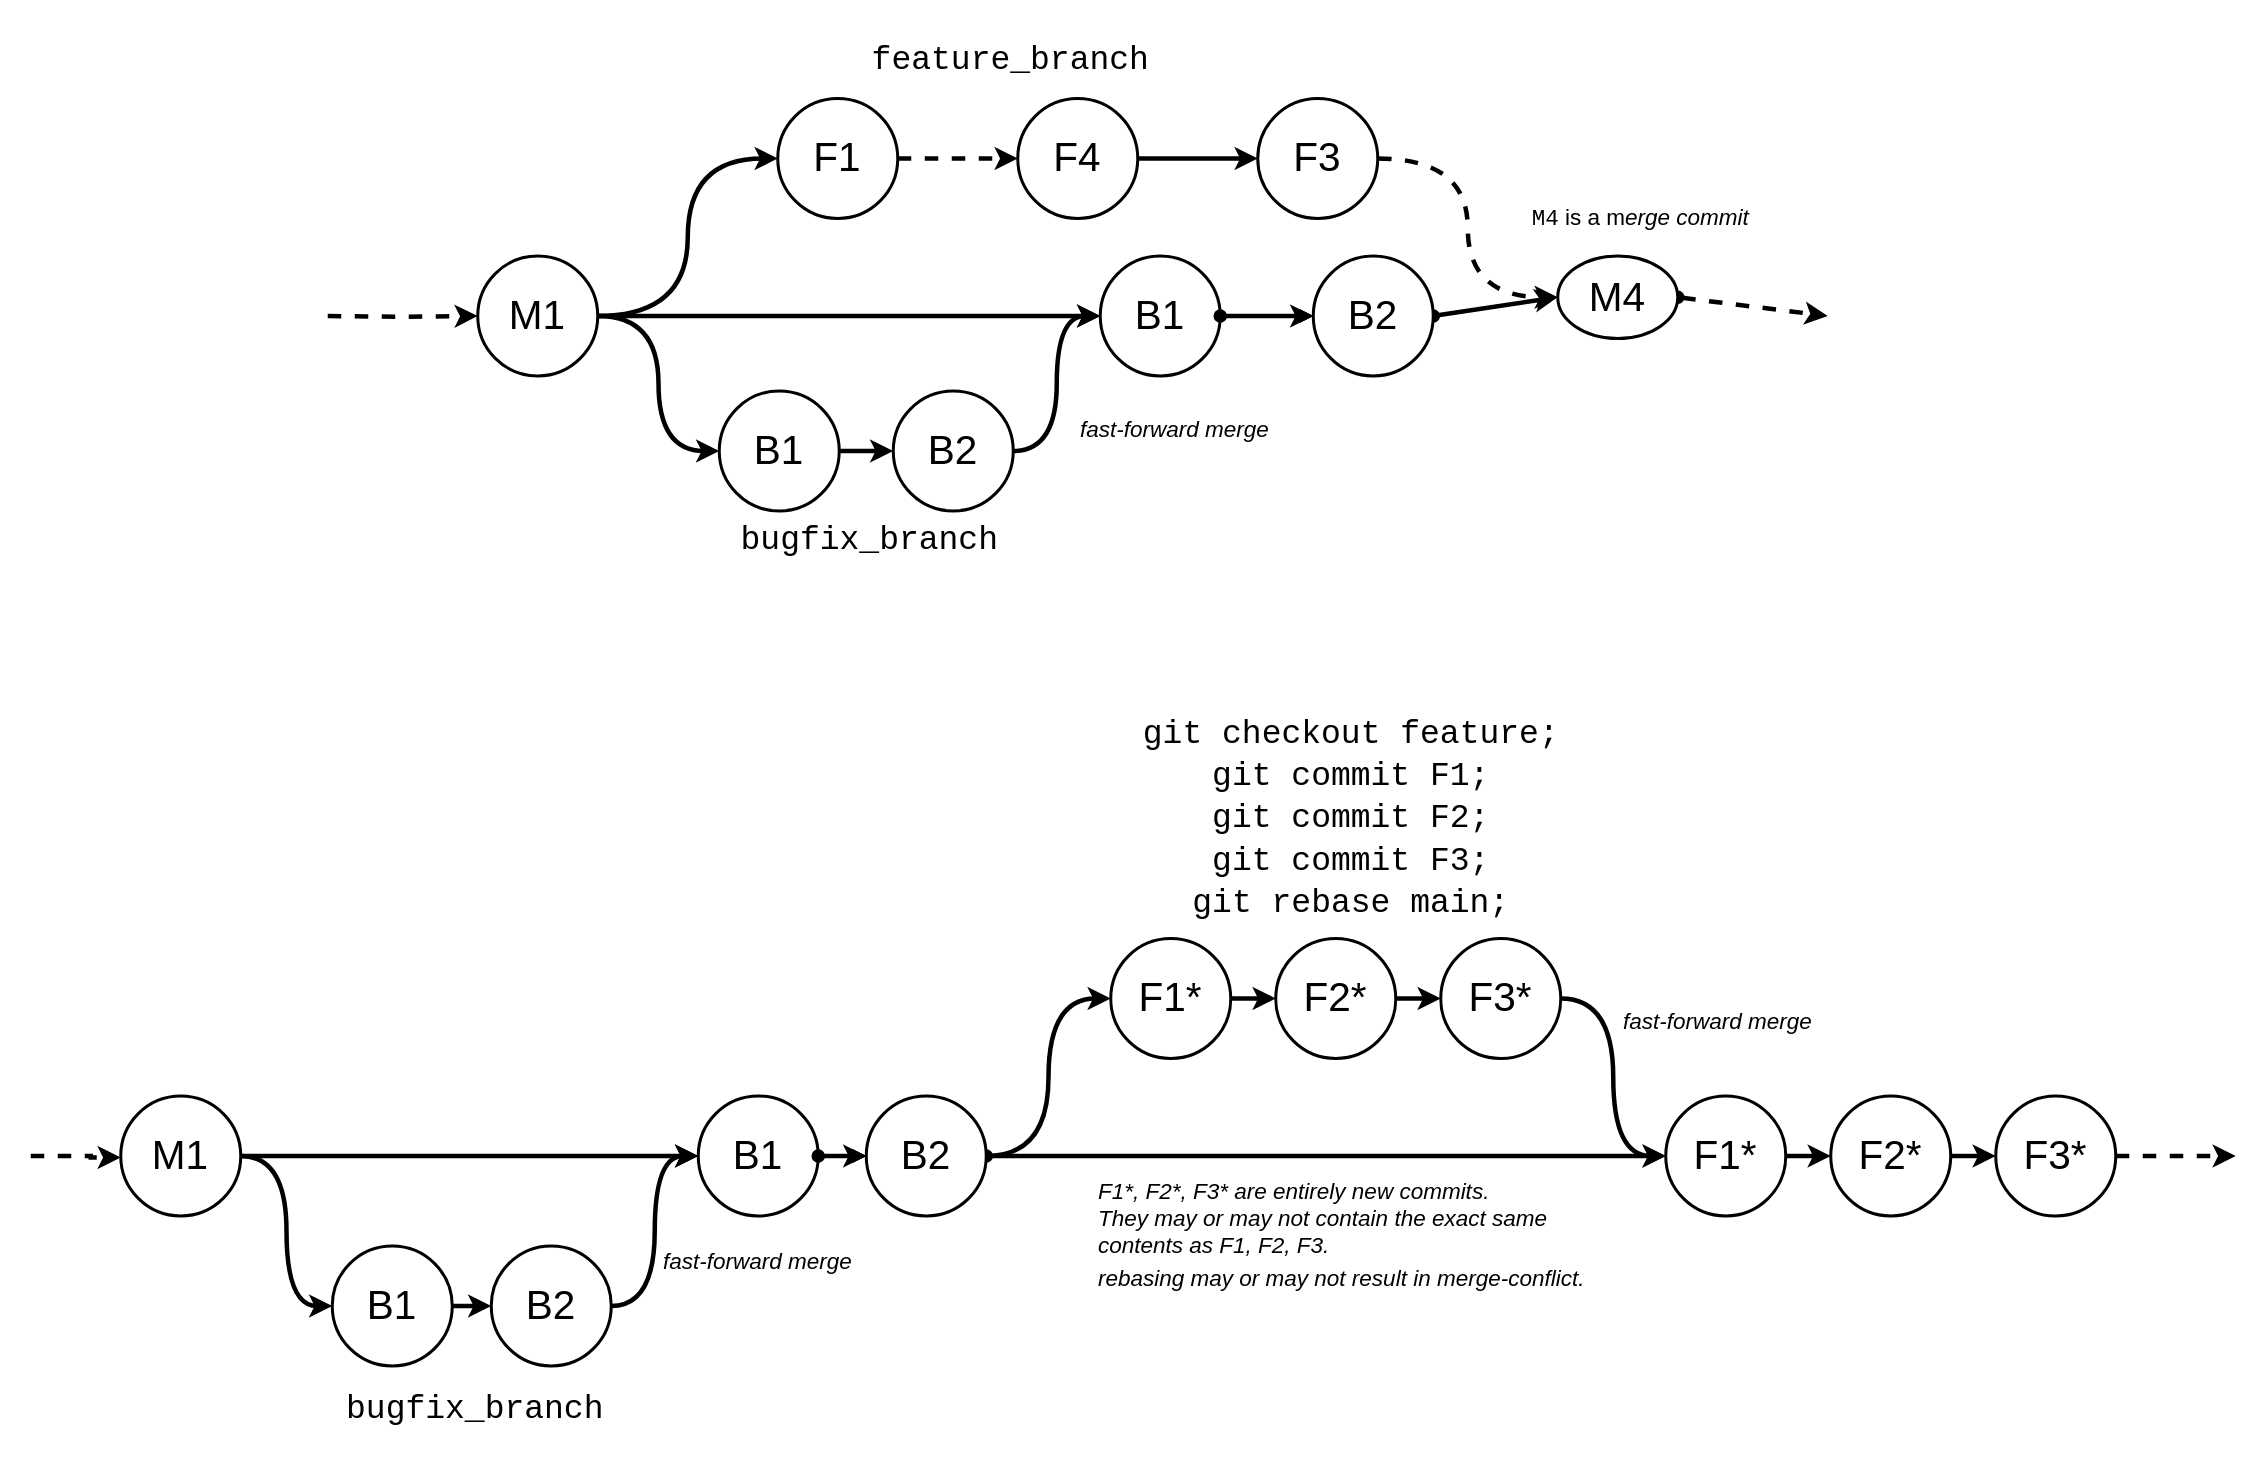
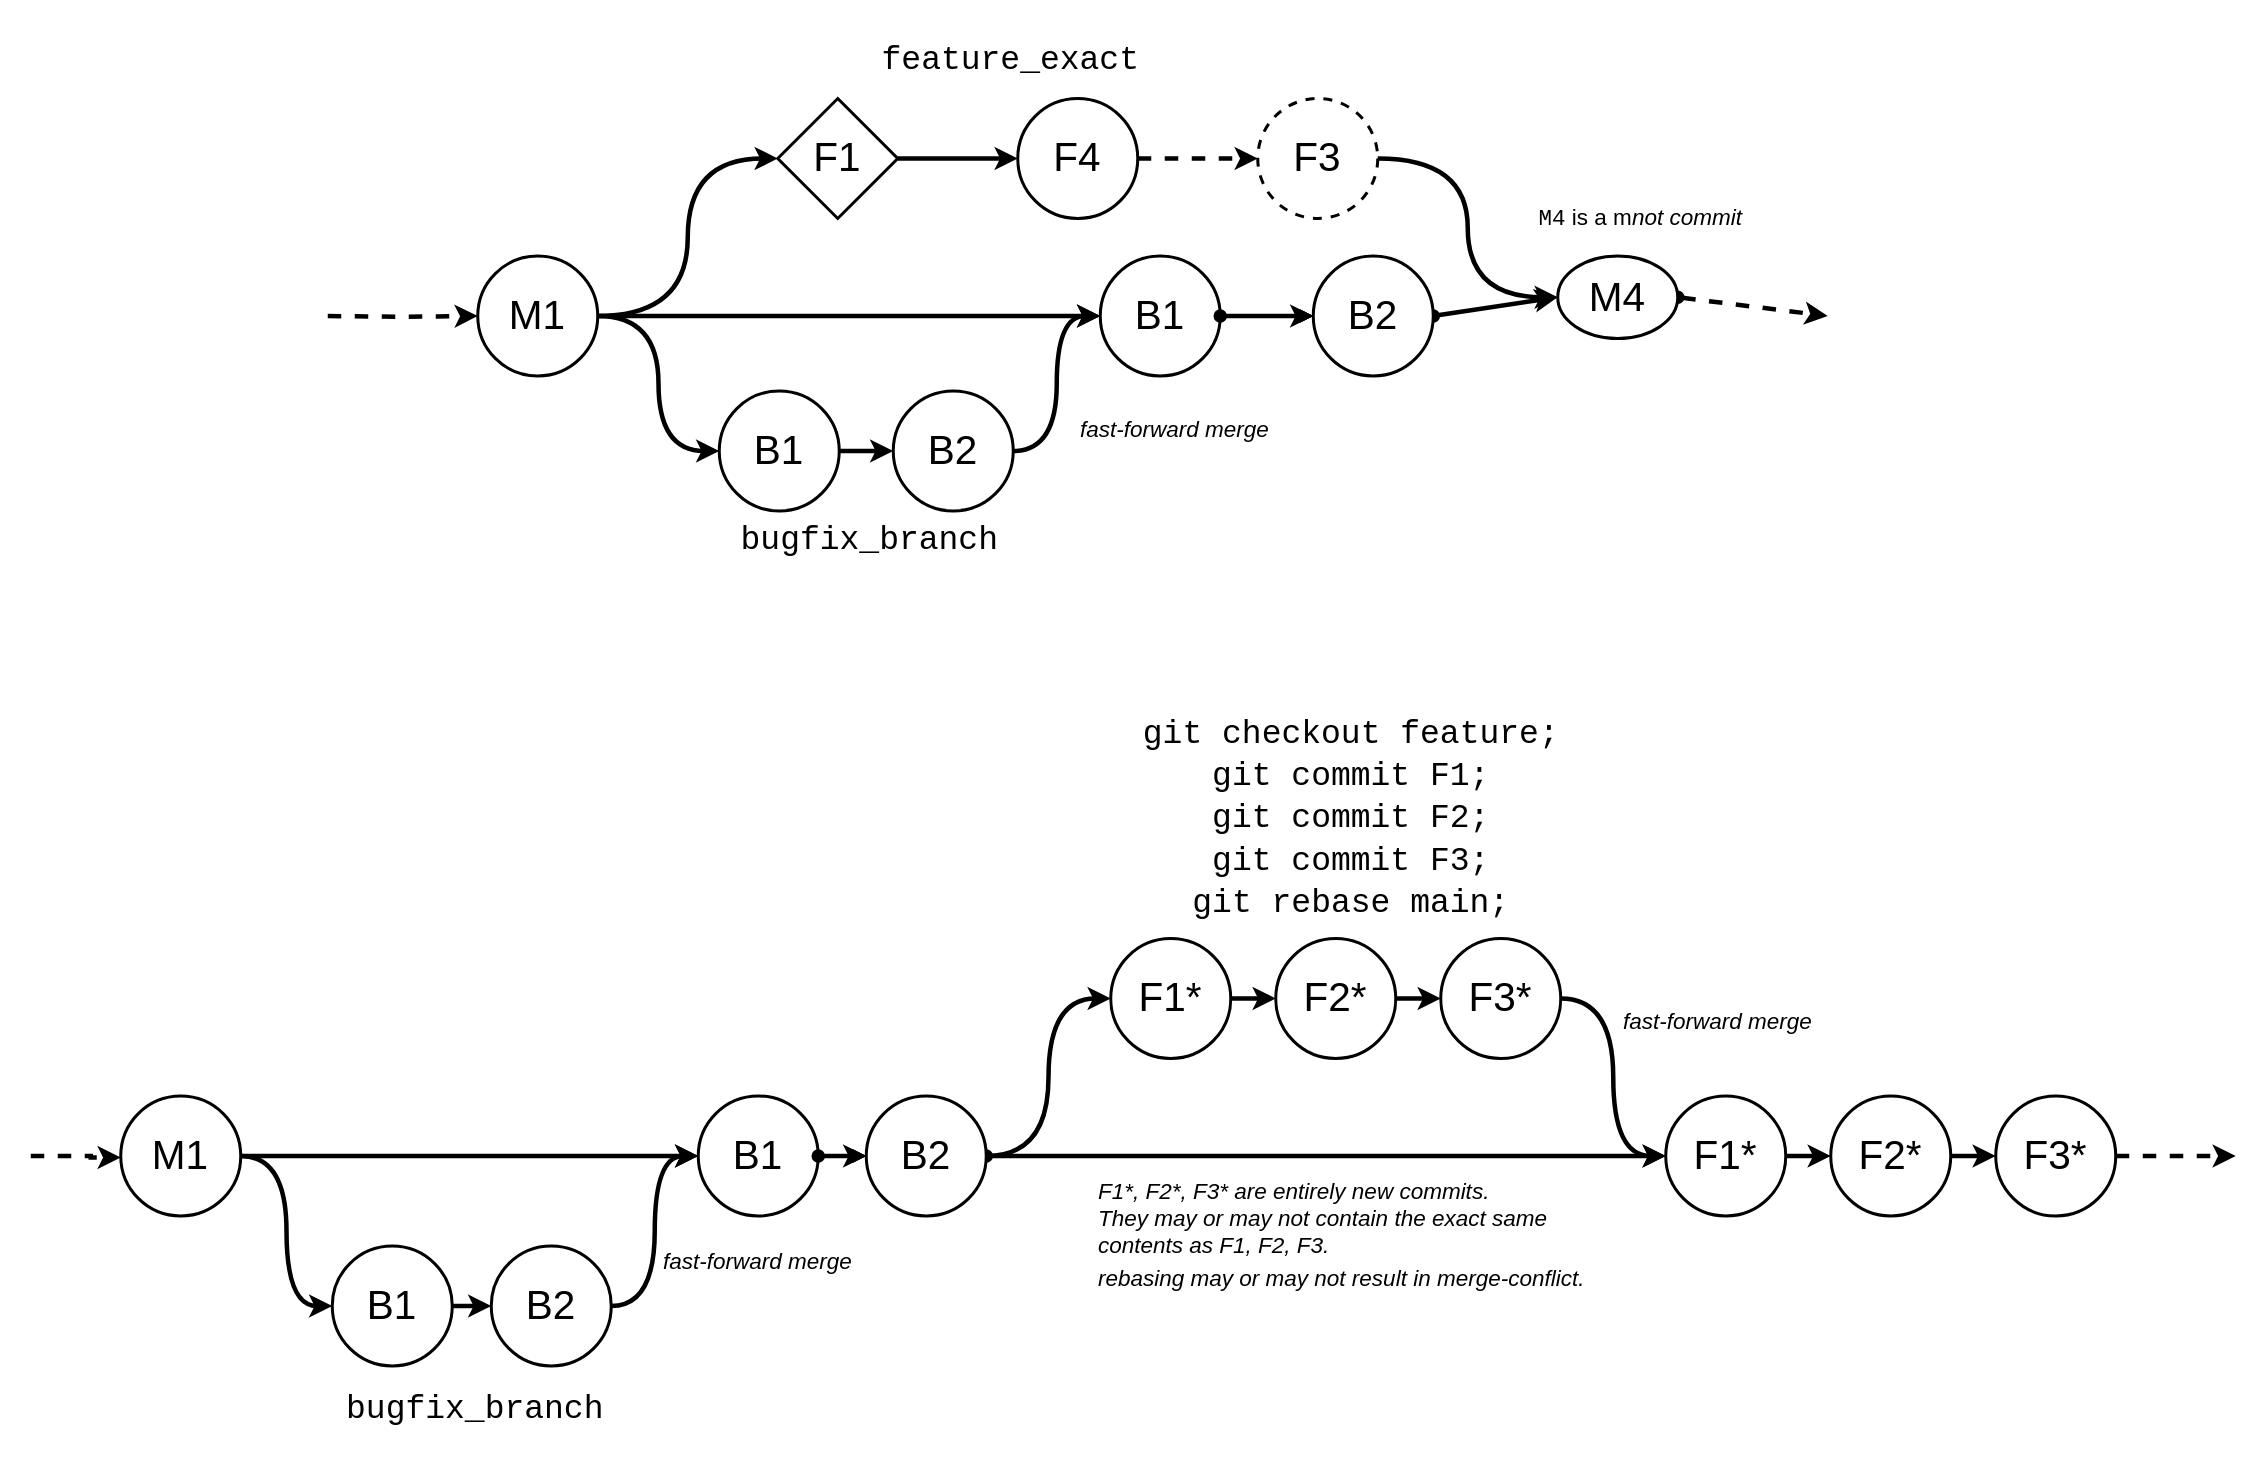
(1011, 61) -> (1011, 61)
(838, 158) -> (838, 158)
(917, 158) -> (917, 158)
(1157, 158) -> (1157, 158)
(1318, 158) -> (1318, 158)
(1447, 178) -> (1447, 178)
(1641, 218) -> (1641, 218)
